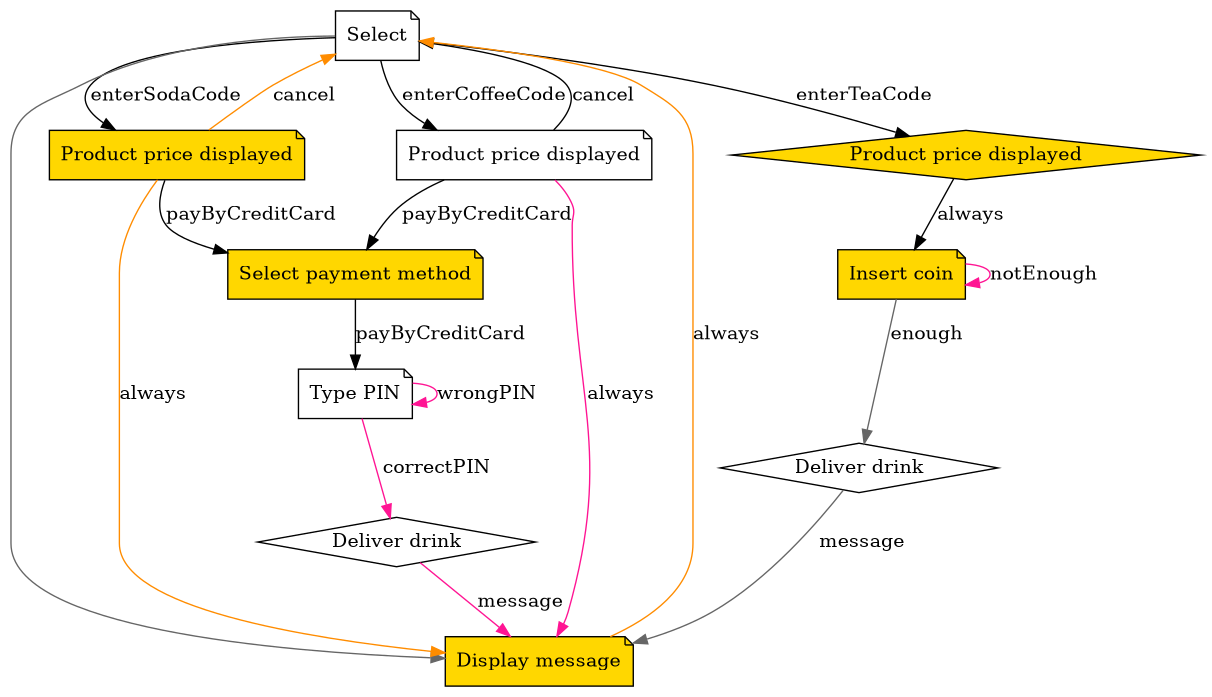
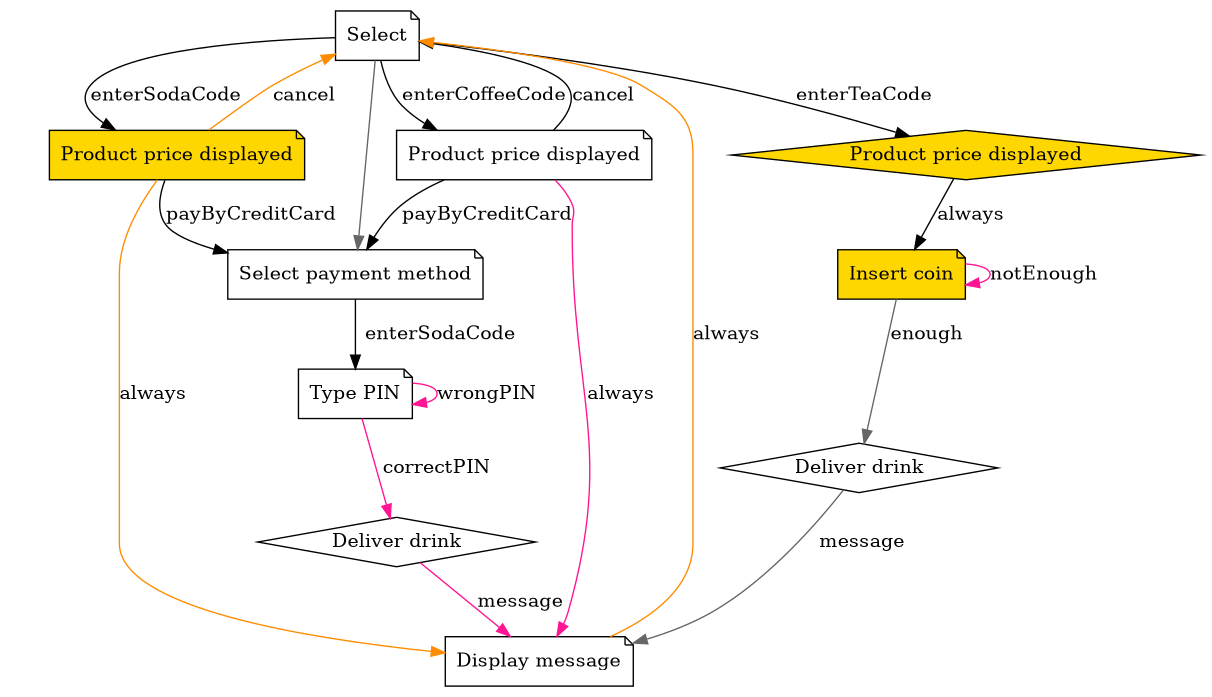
(355, 274) -> (355, 274)
(440, 334) -> (440, 334)
(11, 392) -> (367, 148)
(539, 661) -> (539, 661)
